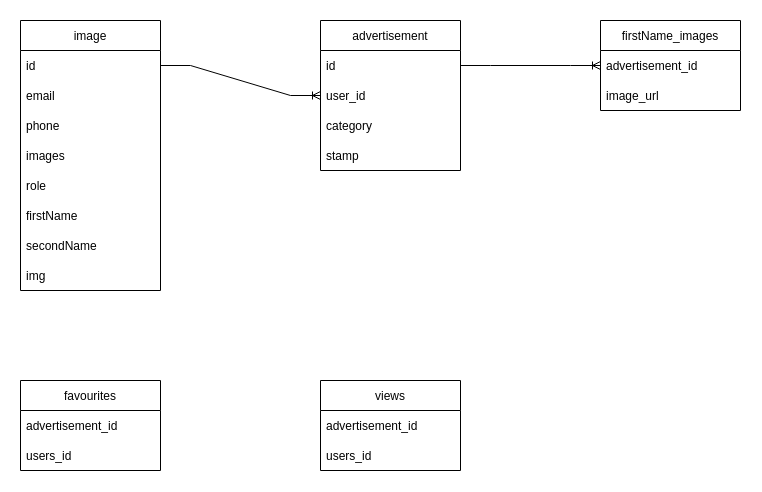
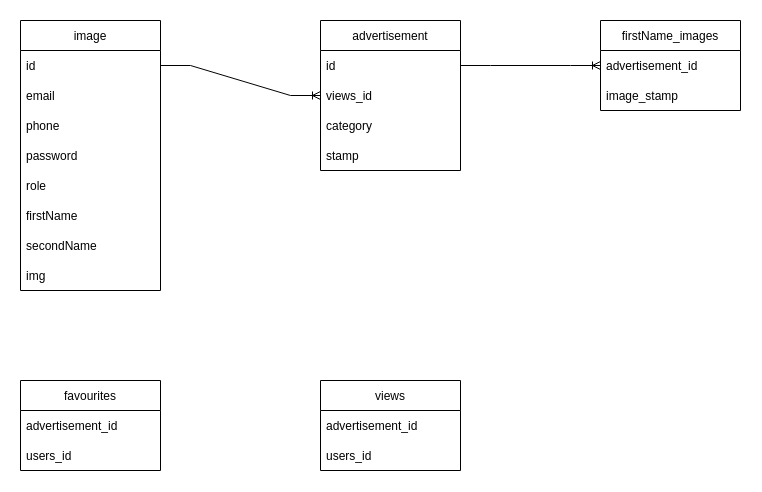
(348, 96) -> (350, 96)
(633, 96) -> (641, 96)
(45, 156) -> (53, 156)
